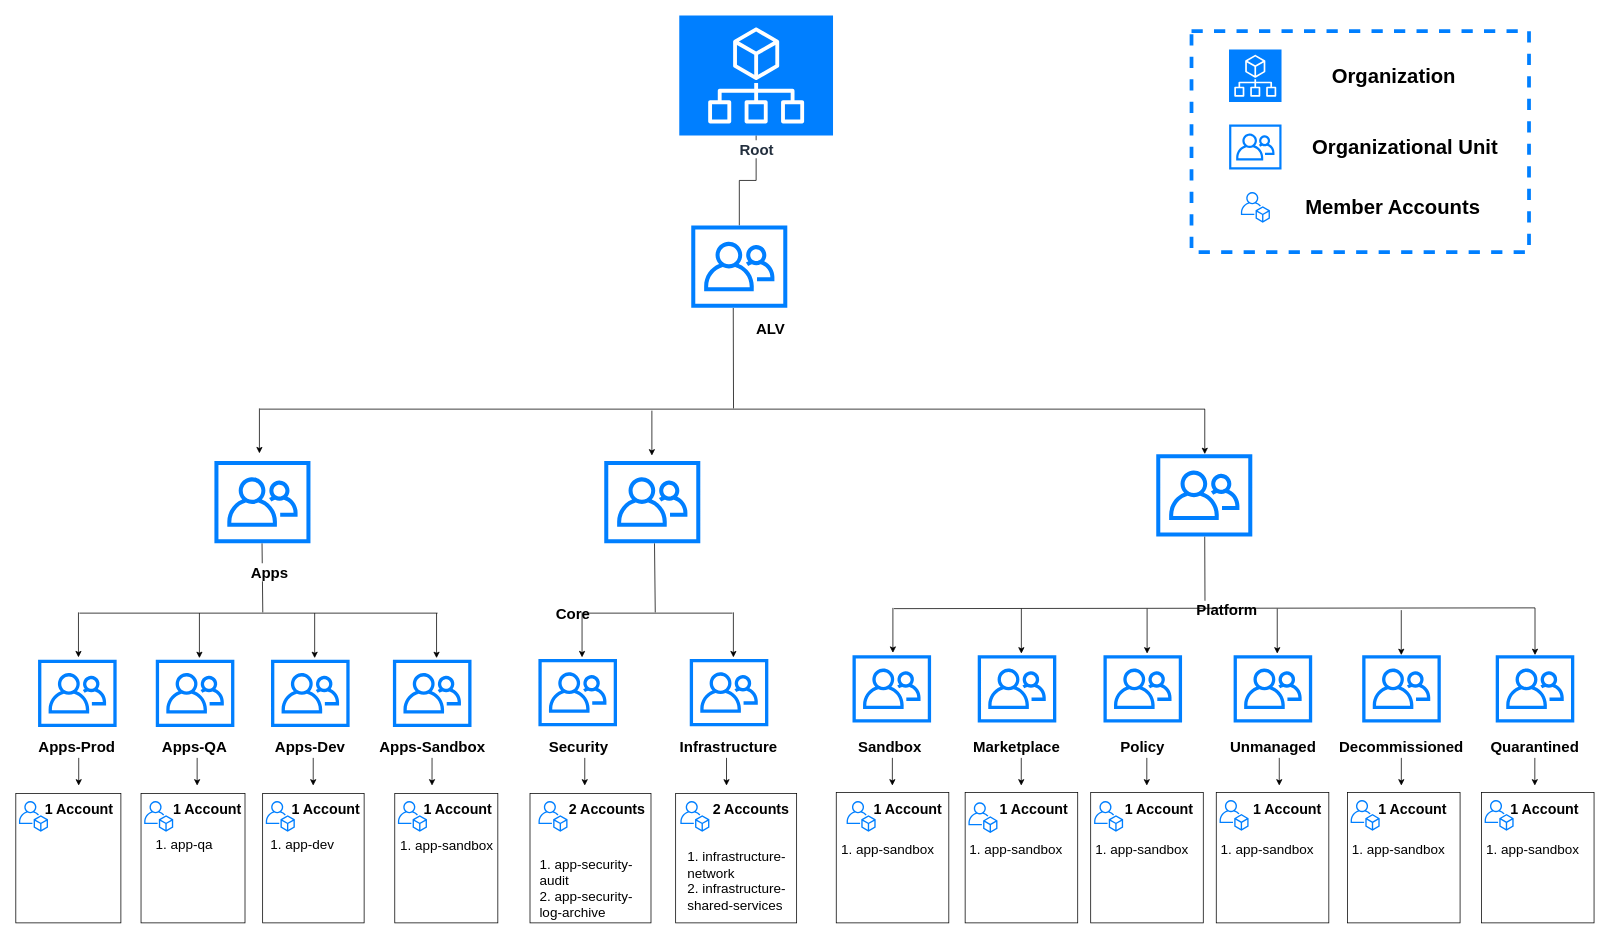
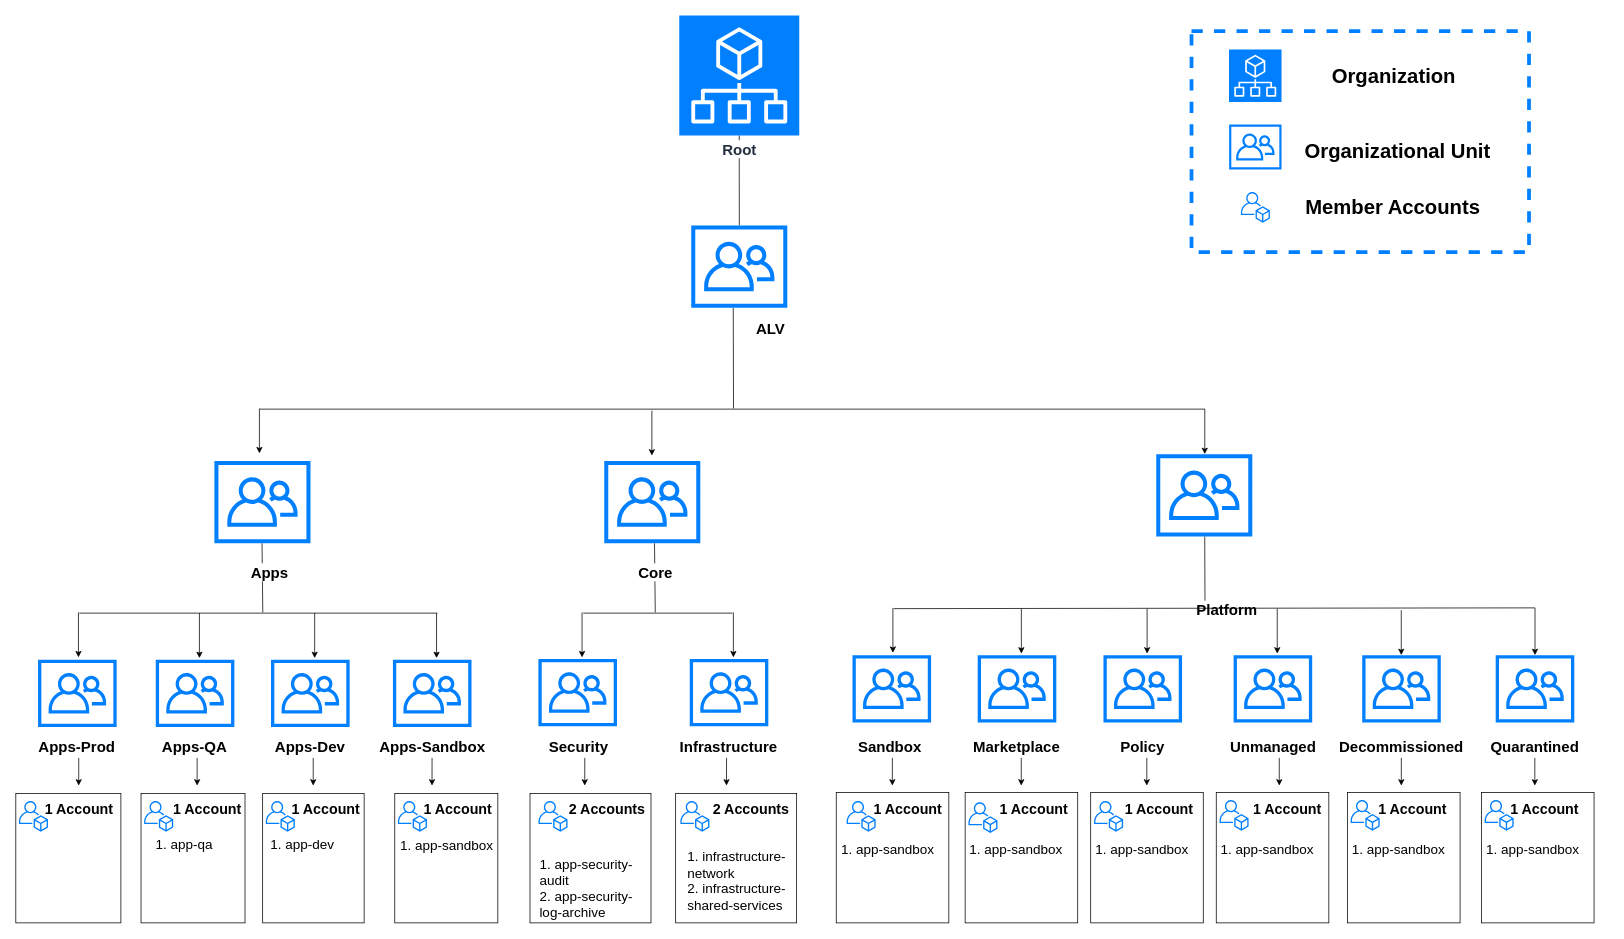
(756, 75) -> (739, 75)
(1405, 147) -> (1398, 151)
(573, 613) -> (656, 572)
